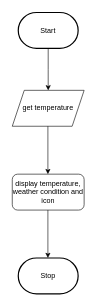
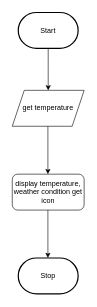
(48, 192) -> (48, 192)
